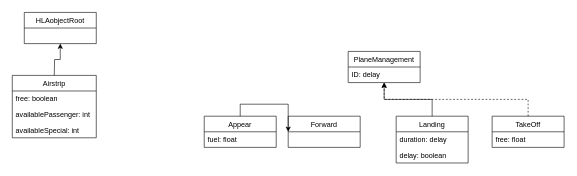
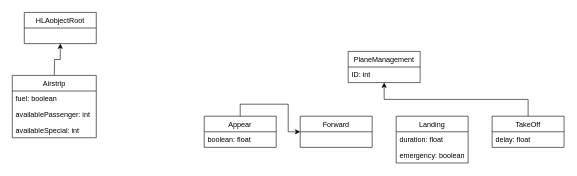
(367, 75) -> (363, 75)
(39, 99) -> (38, 99)
(488, 99) -> (488, 99)
(432, 108) -> none
(324, 132) -> (336, 132)
(226, 140) -> (232, 140)
(426, 140) -> (426, 140)
(515, 140) -> (516, 140)
(424, 155) -> (433, 155)
